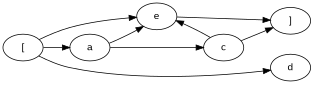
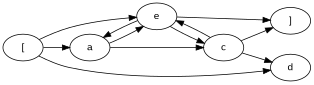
none -> (124, 27)
none -> (184, 34)
none -> (254, 57)
